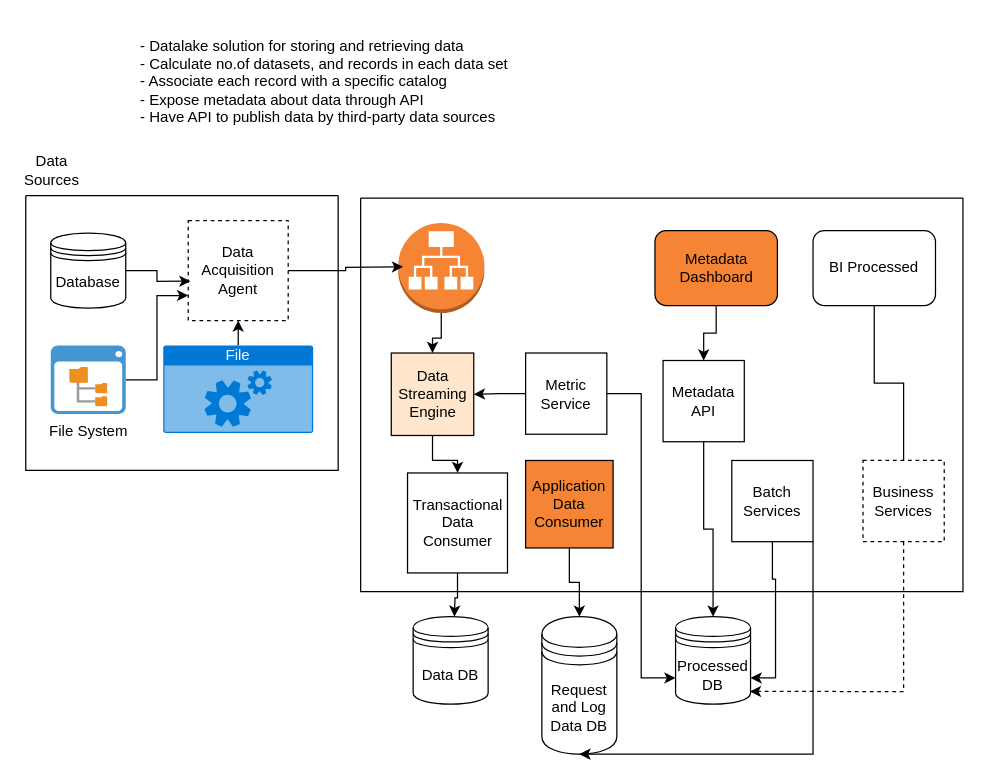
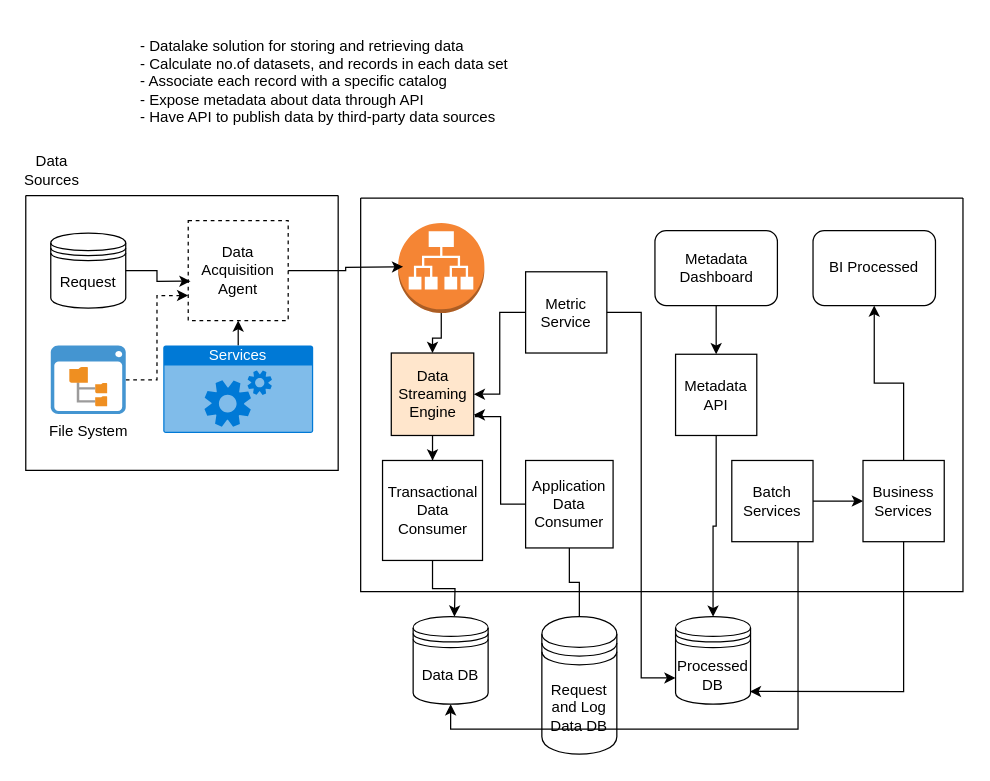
(716, 268) -> (716, 268)
(88, 283) -> (88, 283)
(874, 311) -> (874, 315)
(157, 343) -> (157, 343)
(238, 356) -> (238, 356)
(566, 394) -> (566, 313)
(704, 401) -> (716, 395)
none -> (501, 457)
(904, 501) -> (904, 501)
(569, 504) -> (569, 504)
(458, 523) -> (433, 511)
(579, 607) -> (579, 610)
(776, 617) -> (834, 501)
(904, 689) -> (904, 689)
none -> (710, 729)
(807, 754) -> none
